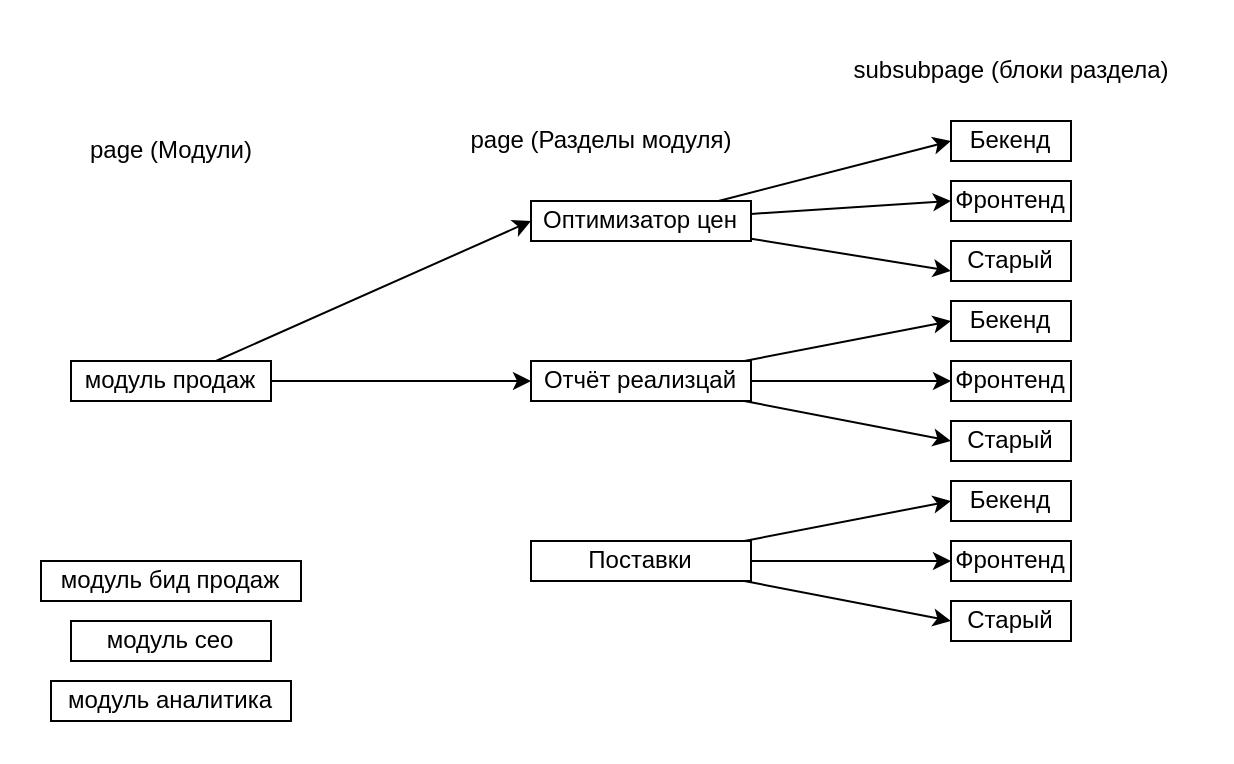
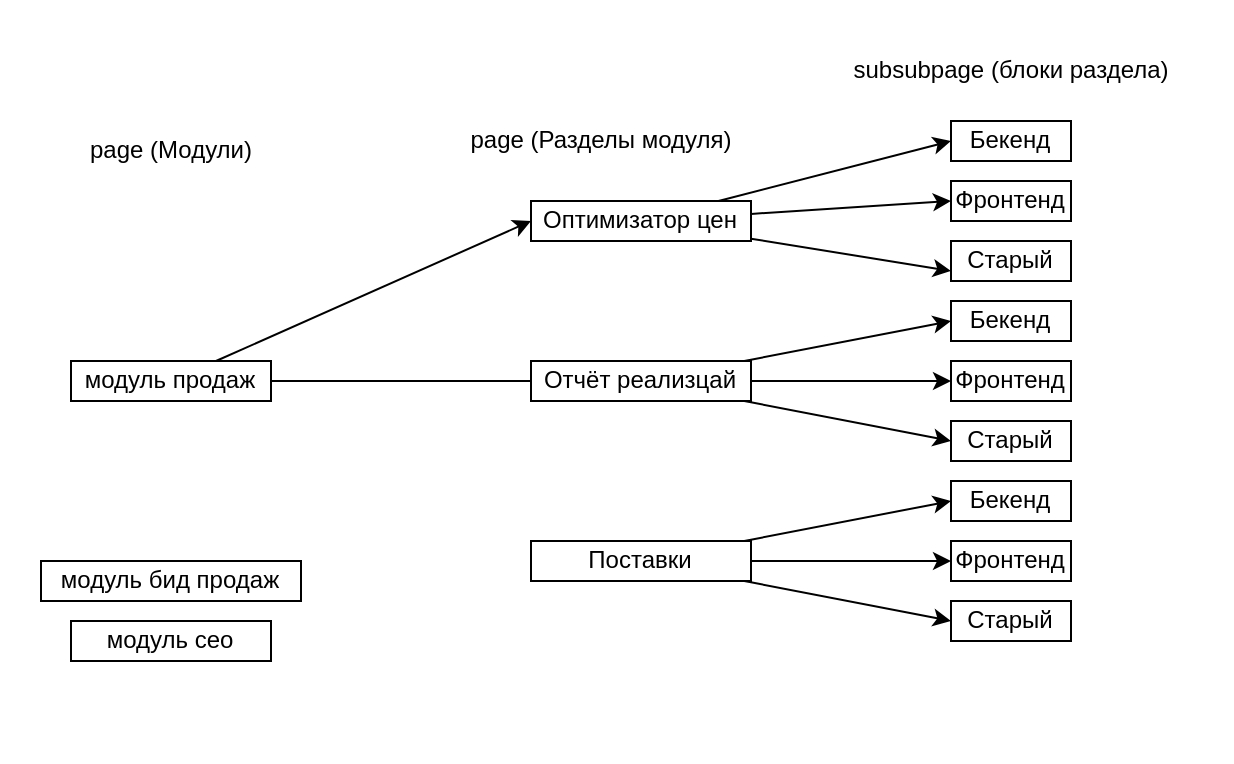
(516, 381) -> (521, 381)
(171, 701) -> none
